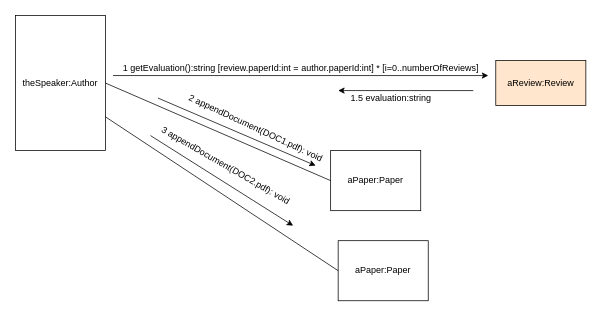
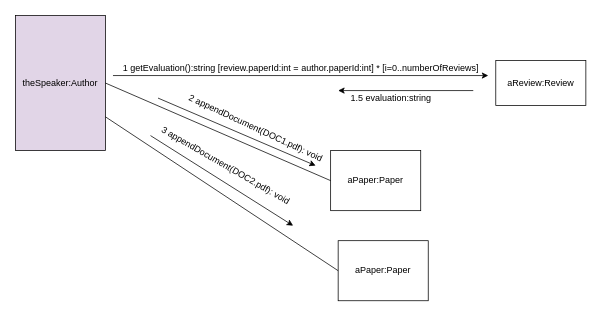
(60, 83) -> (60, 83)
(540, 83) -> (540, 83)
